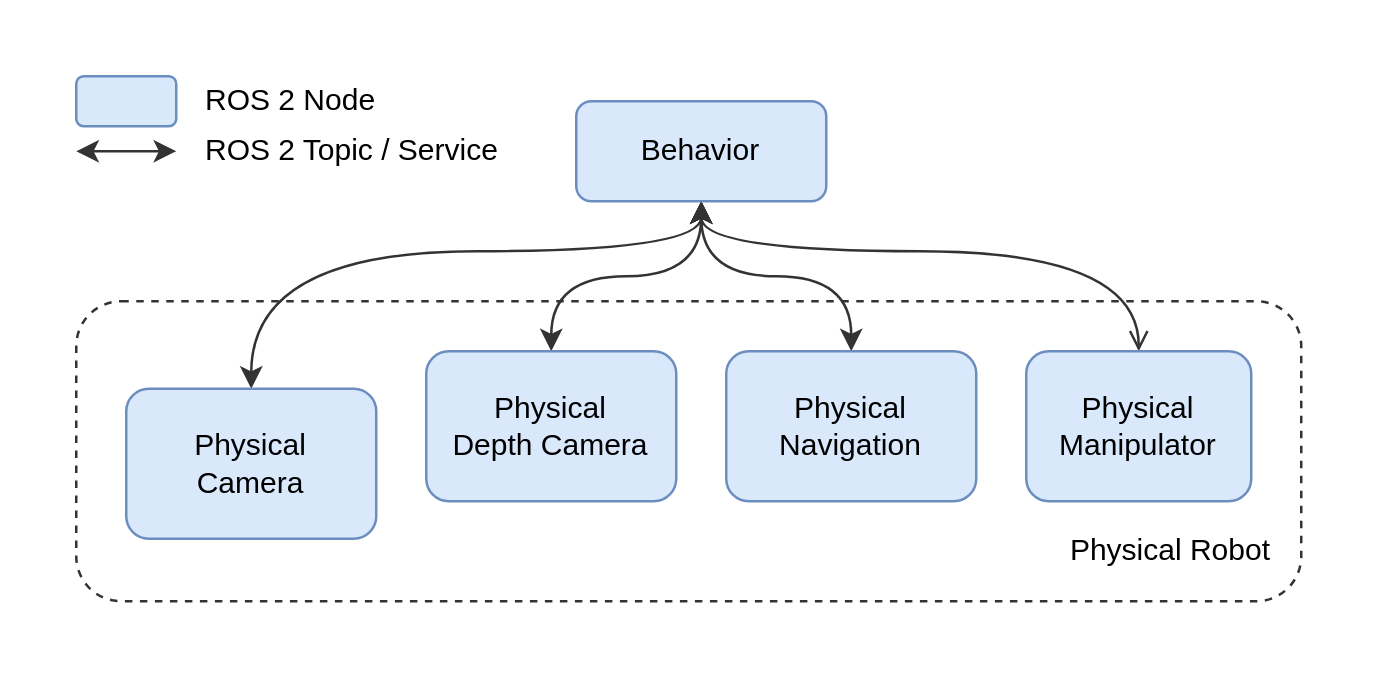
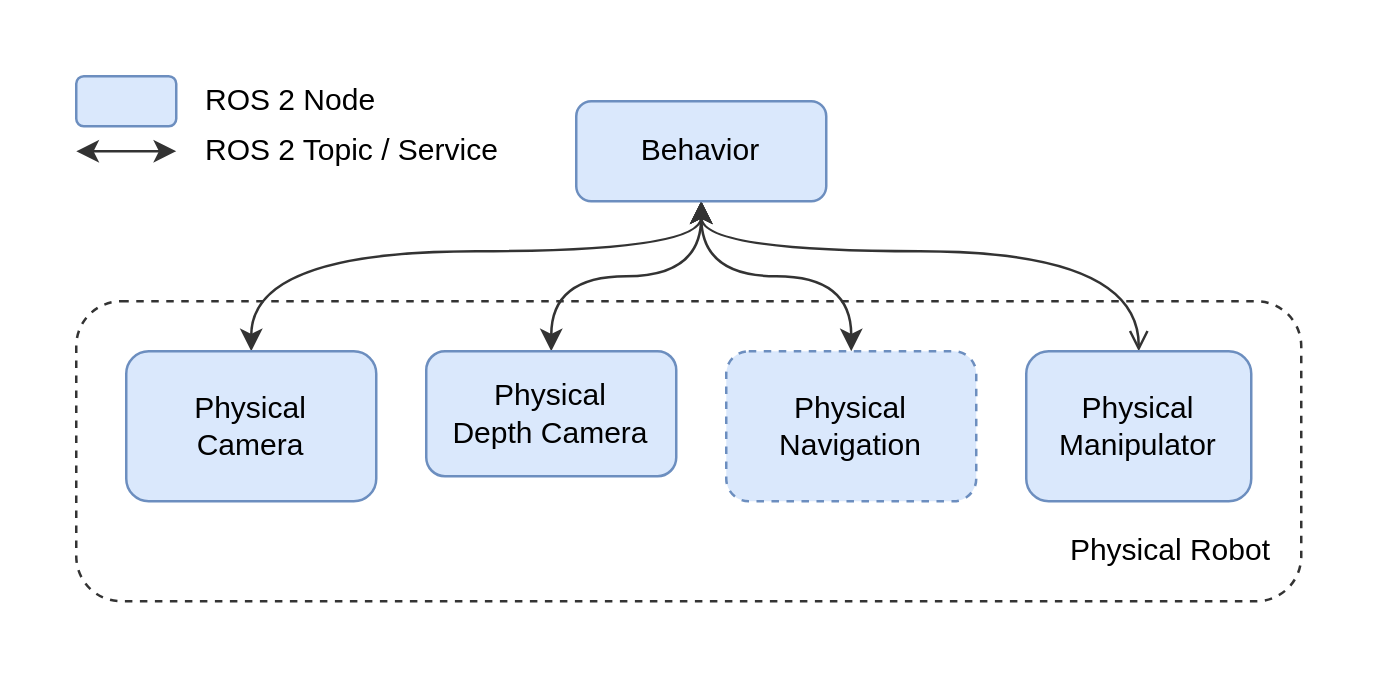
(551, 426) -> (551, 414)
(851, 426) -> (851, 426)
(251, 464) -> (251, 426)
